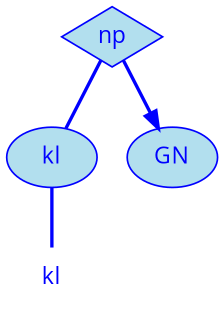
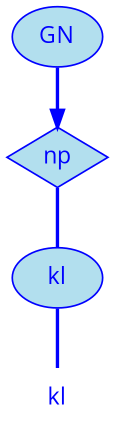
(137, 87) -> (57, 89)
